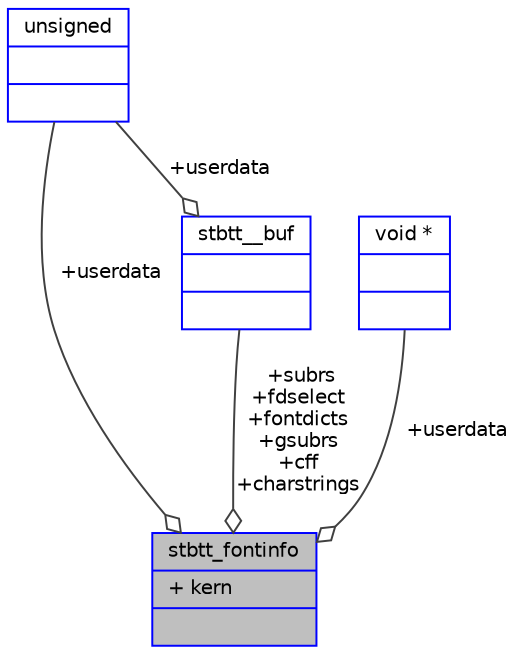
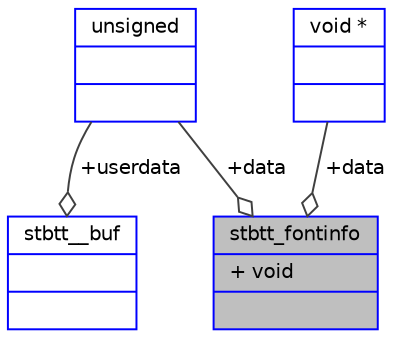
(109, 273) -> (254, 169)
(234, 419) -> none
(455, 431) -> (353, 169)
(201, 588) -> (262, 272)
